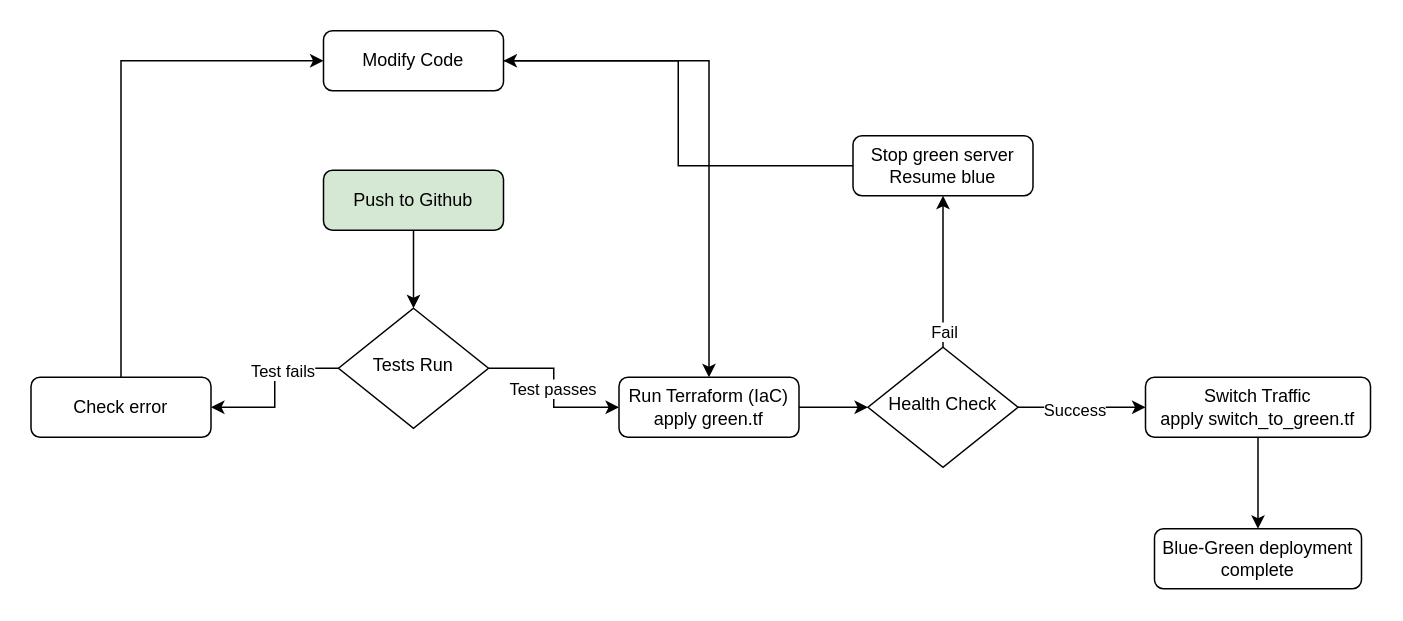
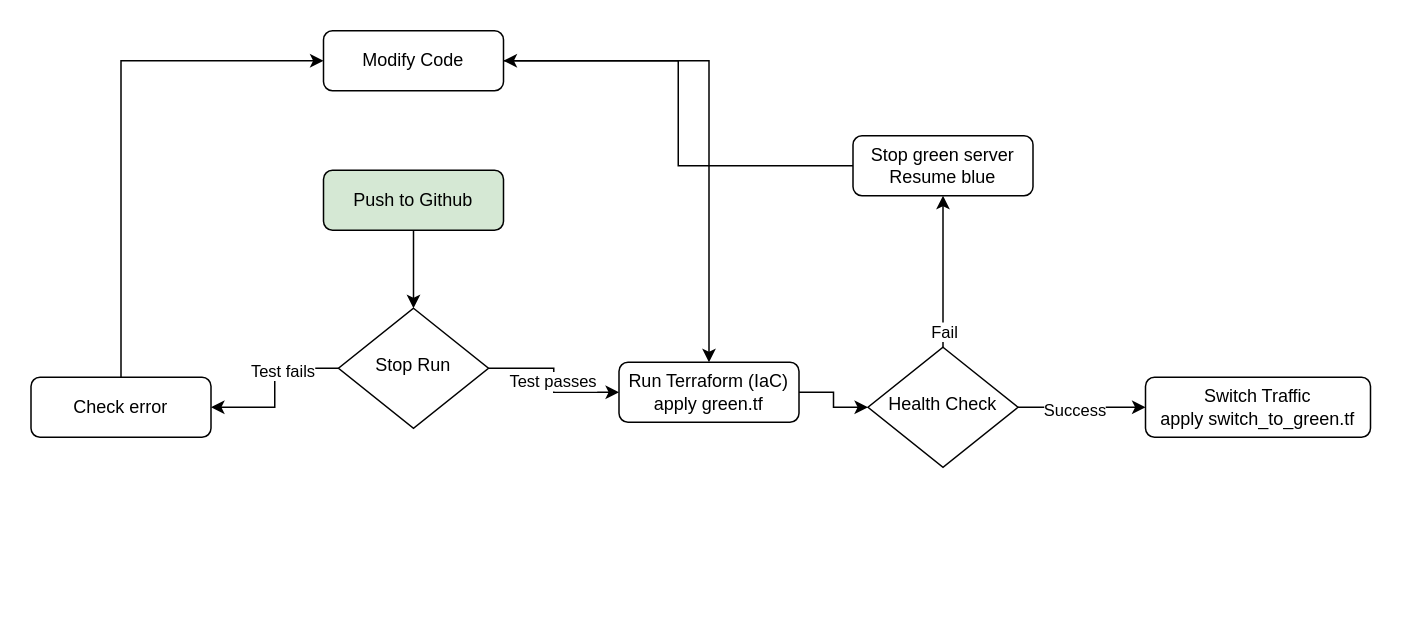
(413, 365) -> (413, 365)
(709, 407) -> (709, 392)
(1258, 478) -> none
(1258, 559) -> none
